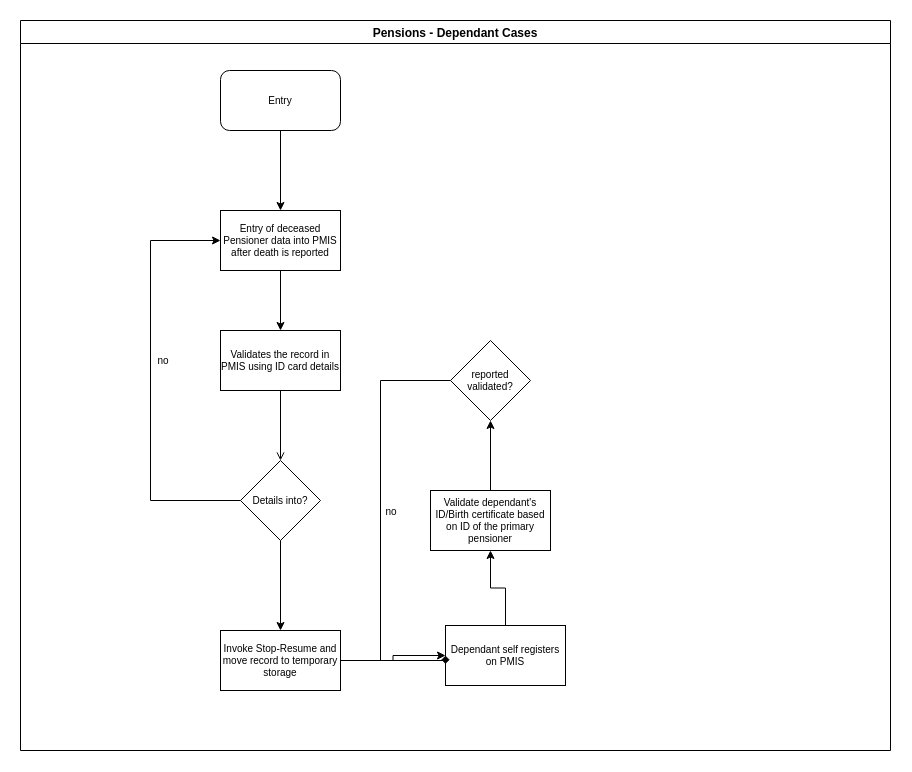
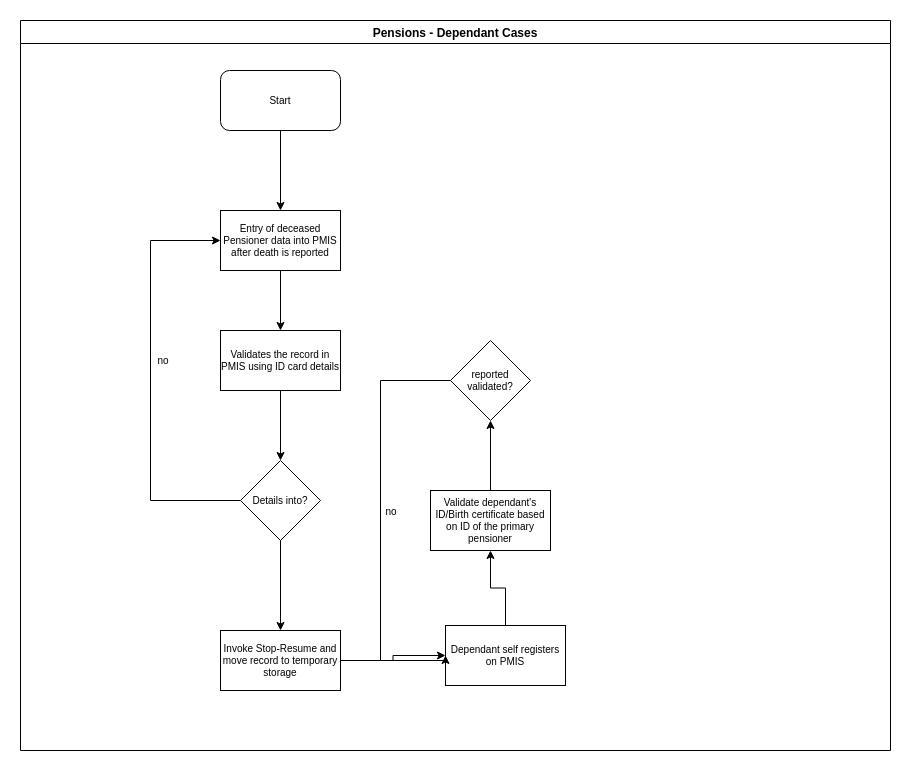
(281, 101) -> (281, 101)
(281, 454) -> (281, 452)
(444, 661) -> (443, 661)
